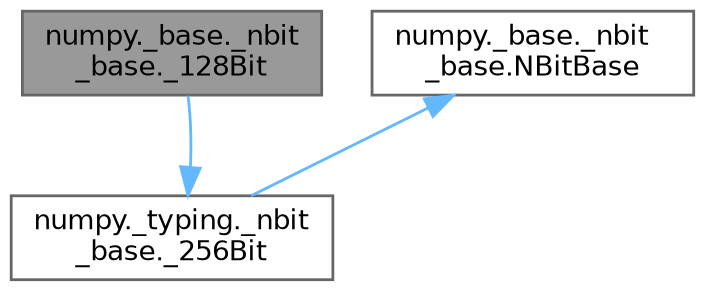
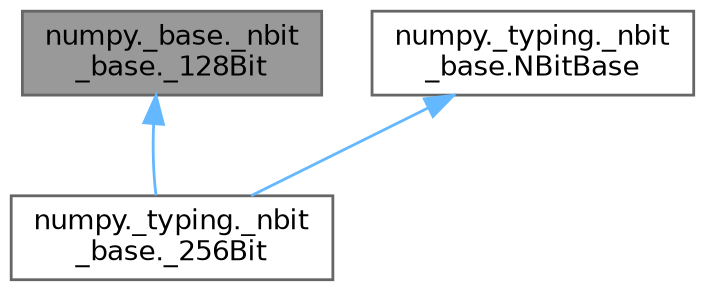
(533, 53) -> (533, 53)
(191, 132) -> (153, 160)
